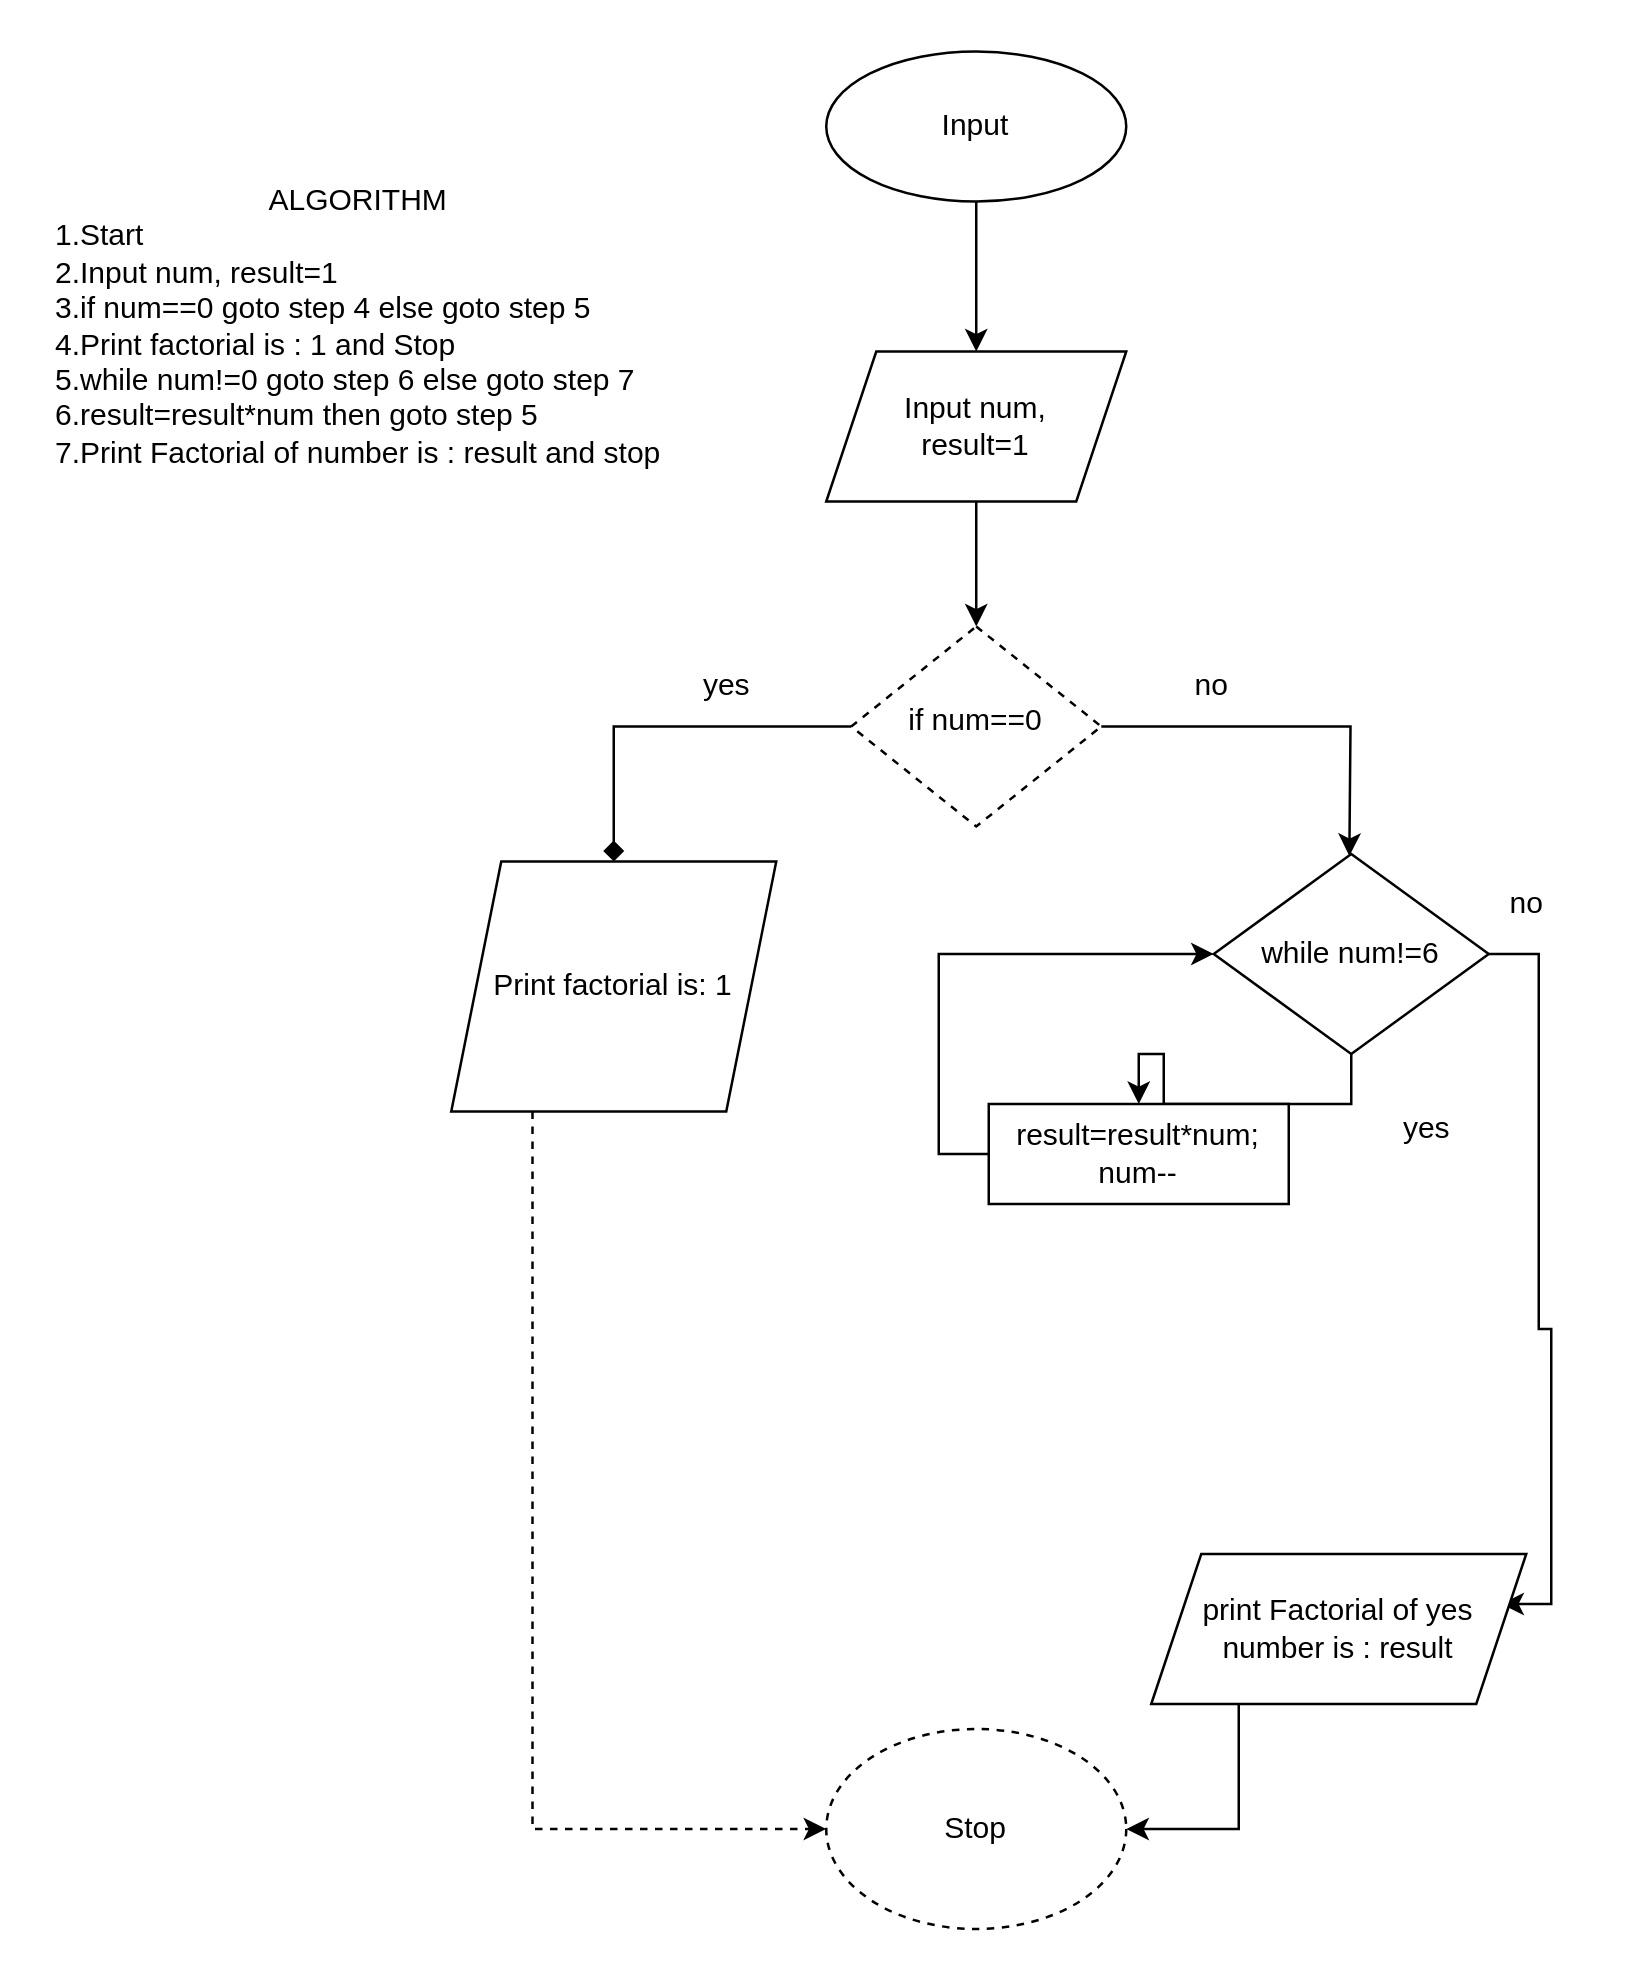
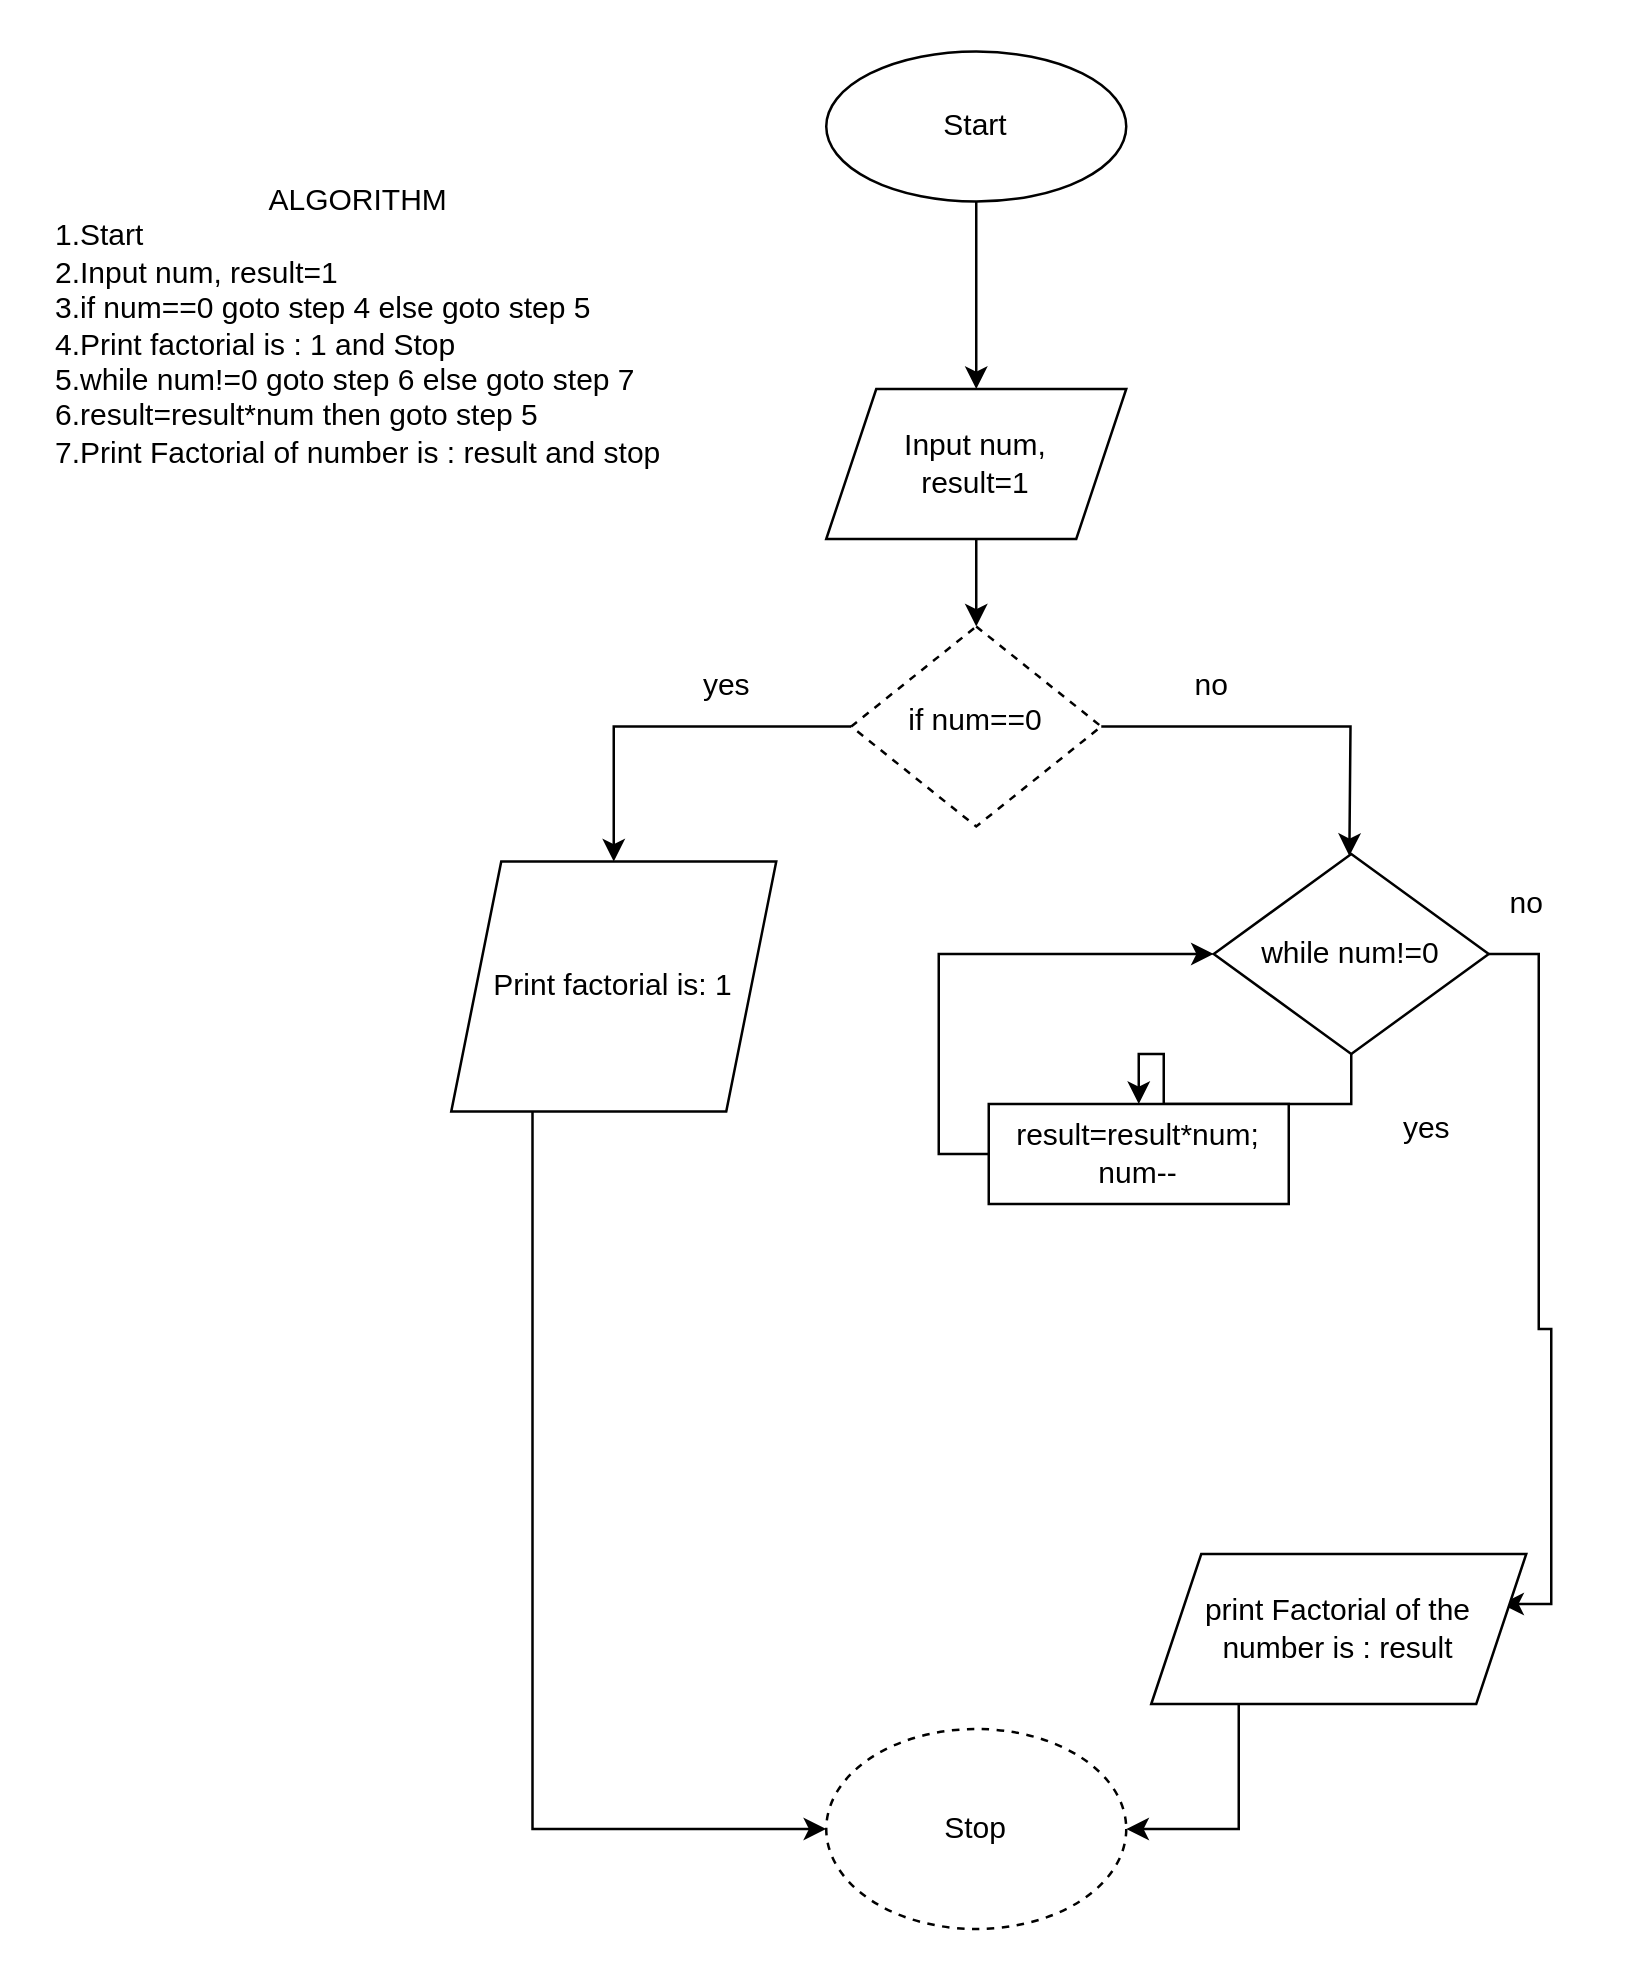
(976, 126) -> (976, 126)
(976, 426) -> (976, 464)
(614, 841) -> (614, 842)
(1351, 954) -> (1351, 954)
(533, 1612) -> (533, 1612)
(1339, 1629) -> (1339, 1629)
